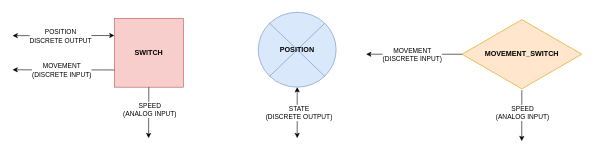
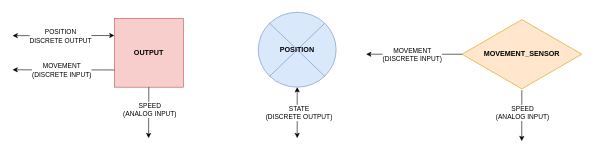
(149, 53) -> (149, 53)
(522, 54) -> (522, 54)
